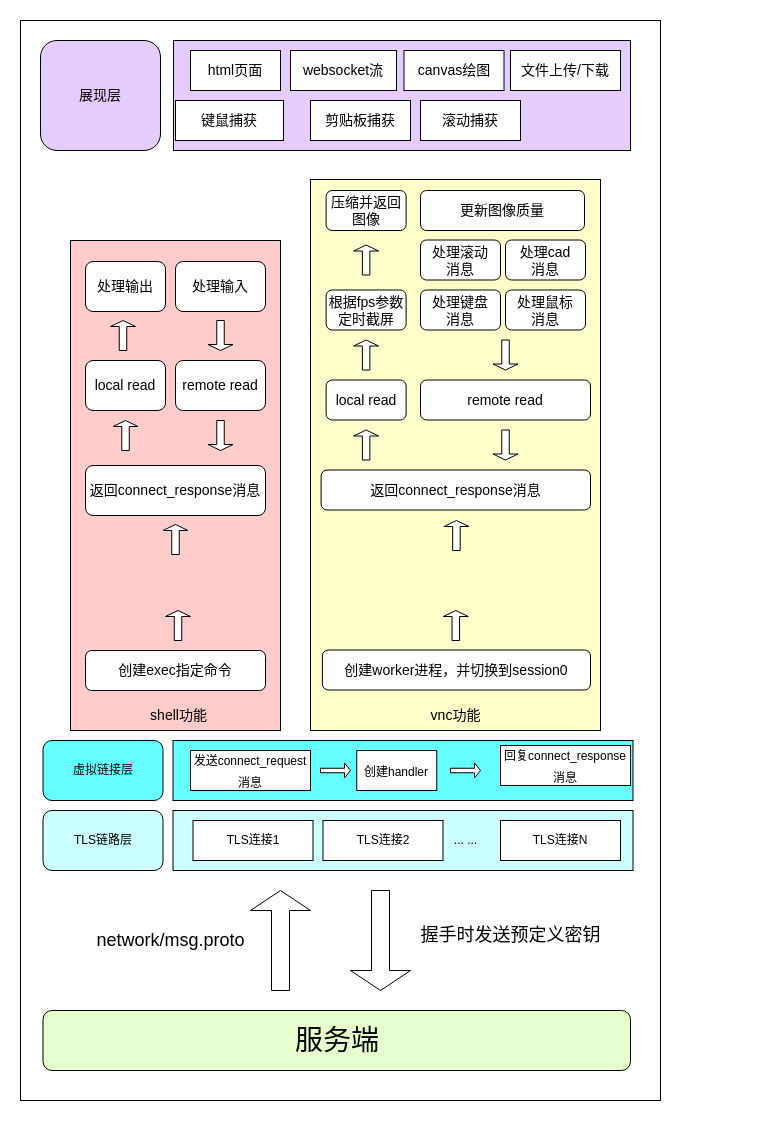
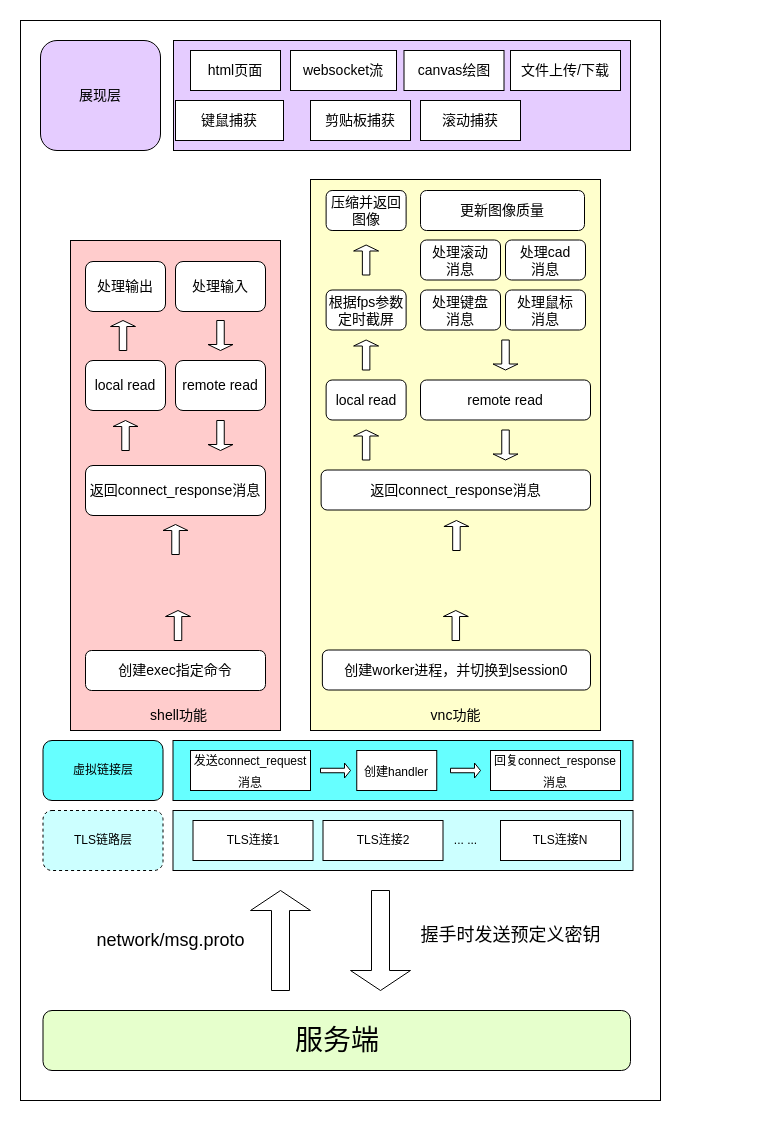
(566, 766) -> (556, 771)
(103, 841) -> (103, 841)
